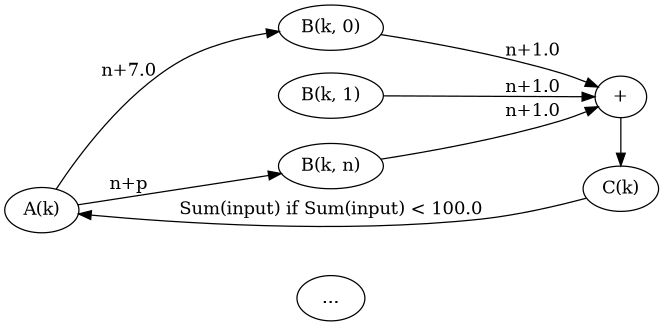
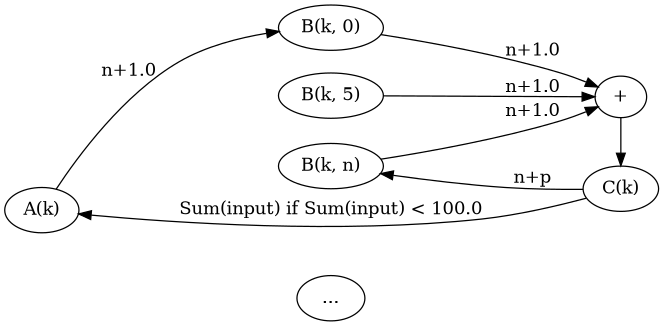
(129, 71) -> (129, 71)
(331, 96) -> (331, 96)
(173, 190) -> (488, 186)
